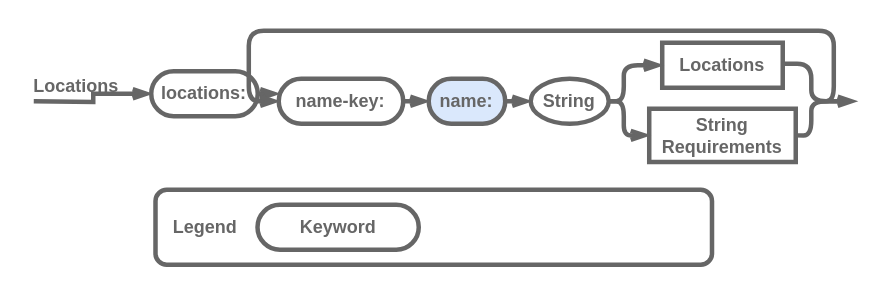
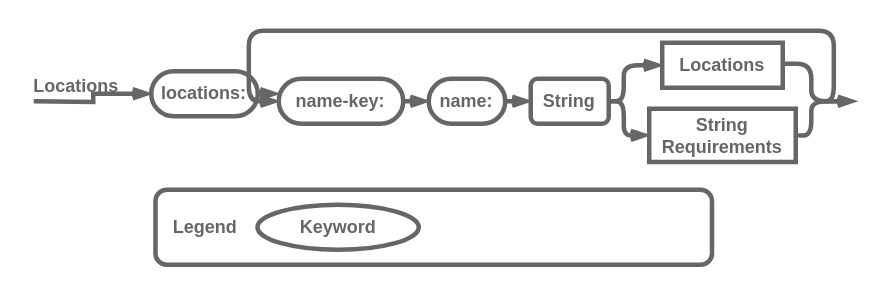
(467, 101) -> (467, 101)
(569, 101) -> (569, 101)
(338, 227) -> (338, 227)
